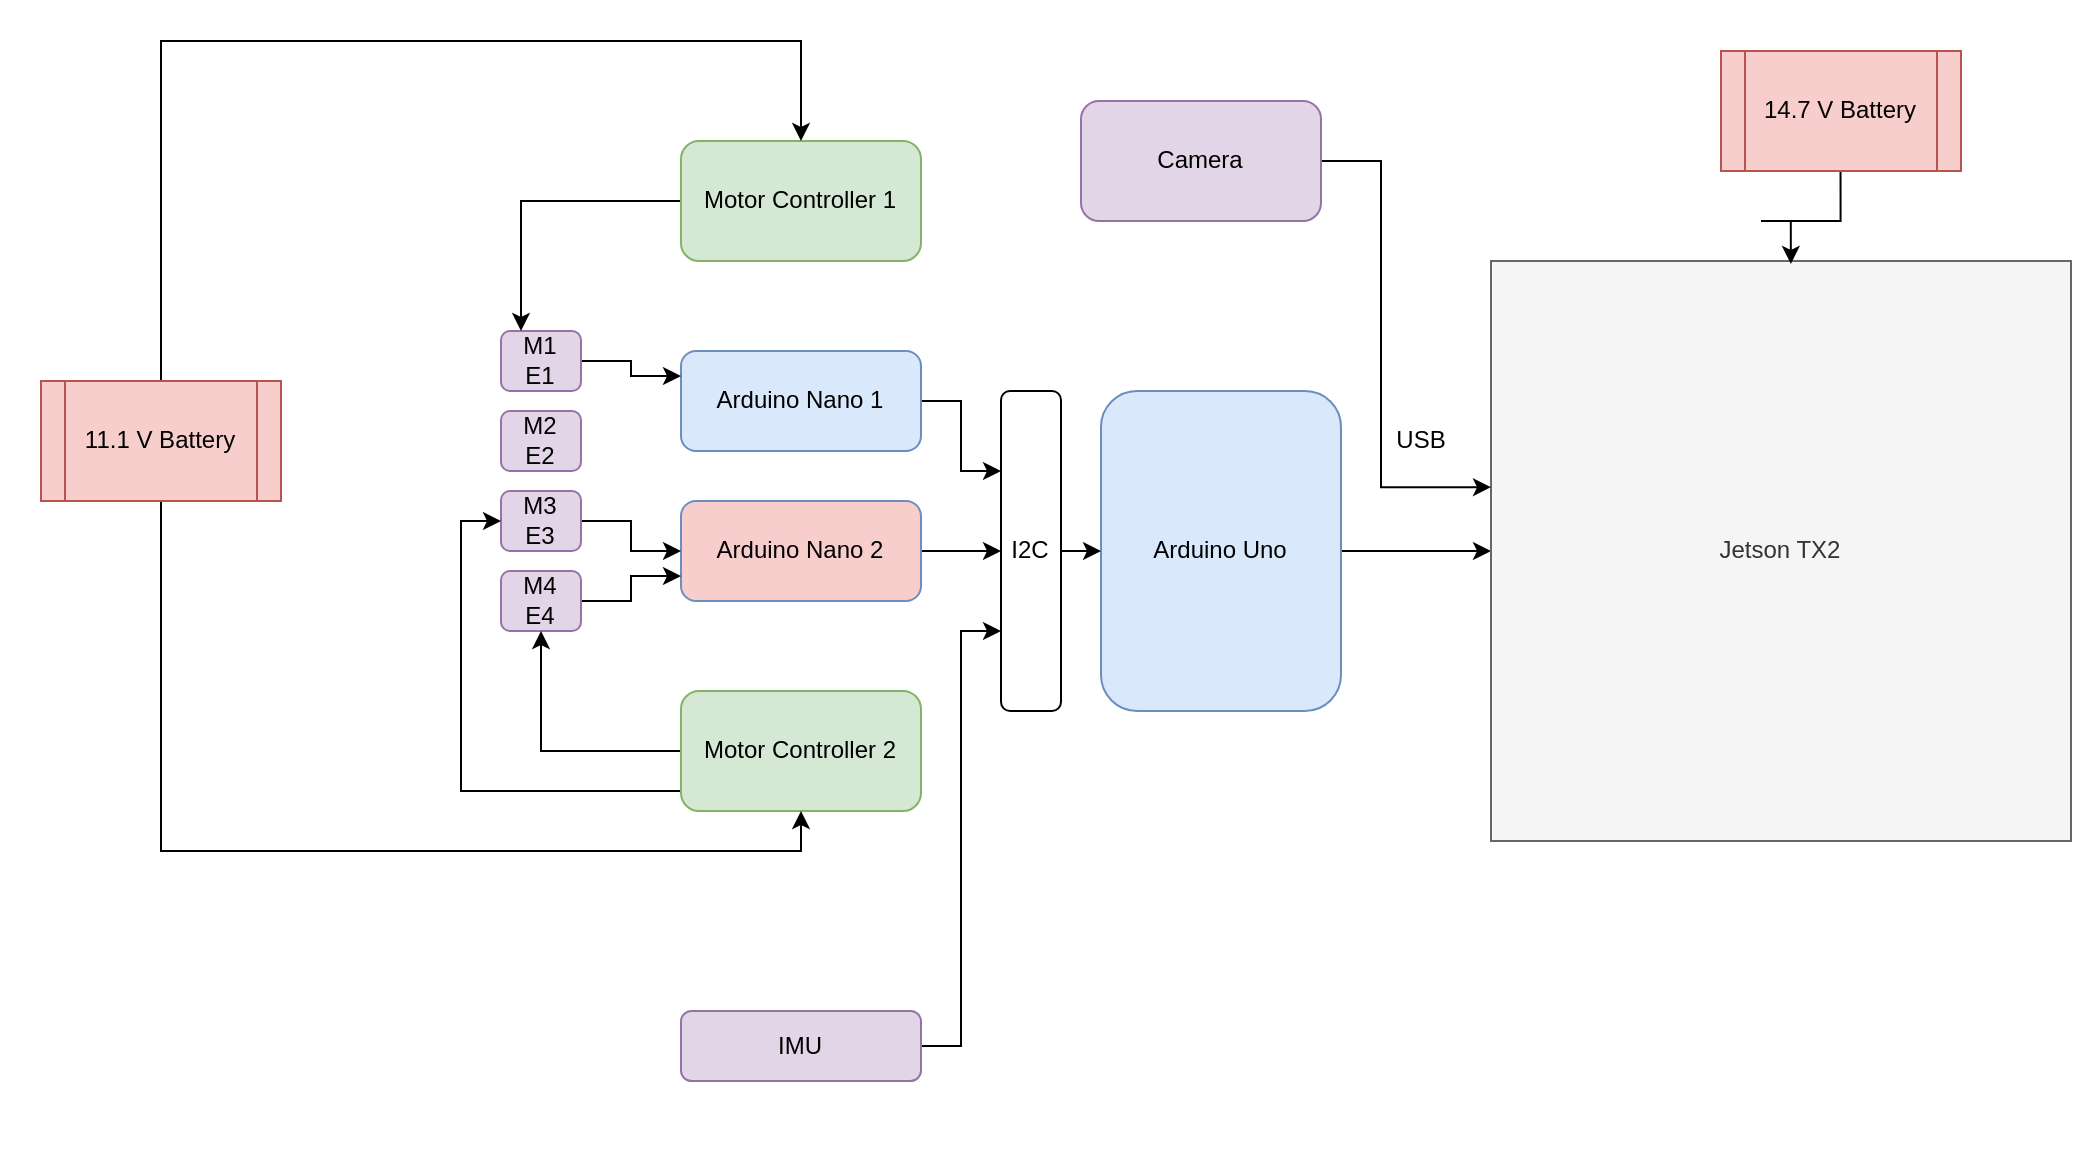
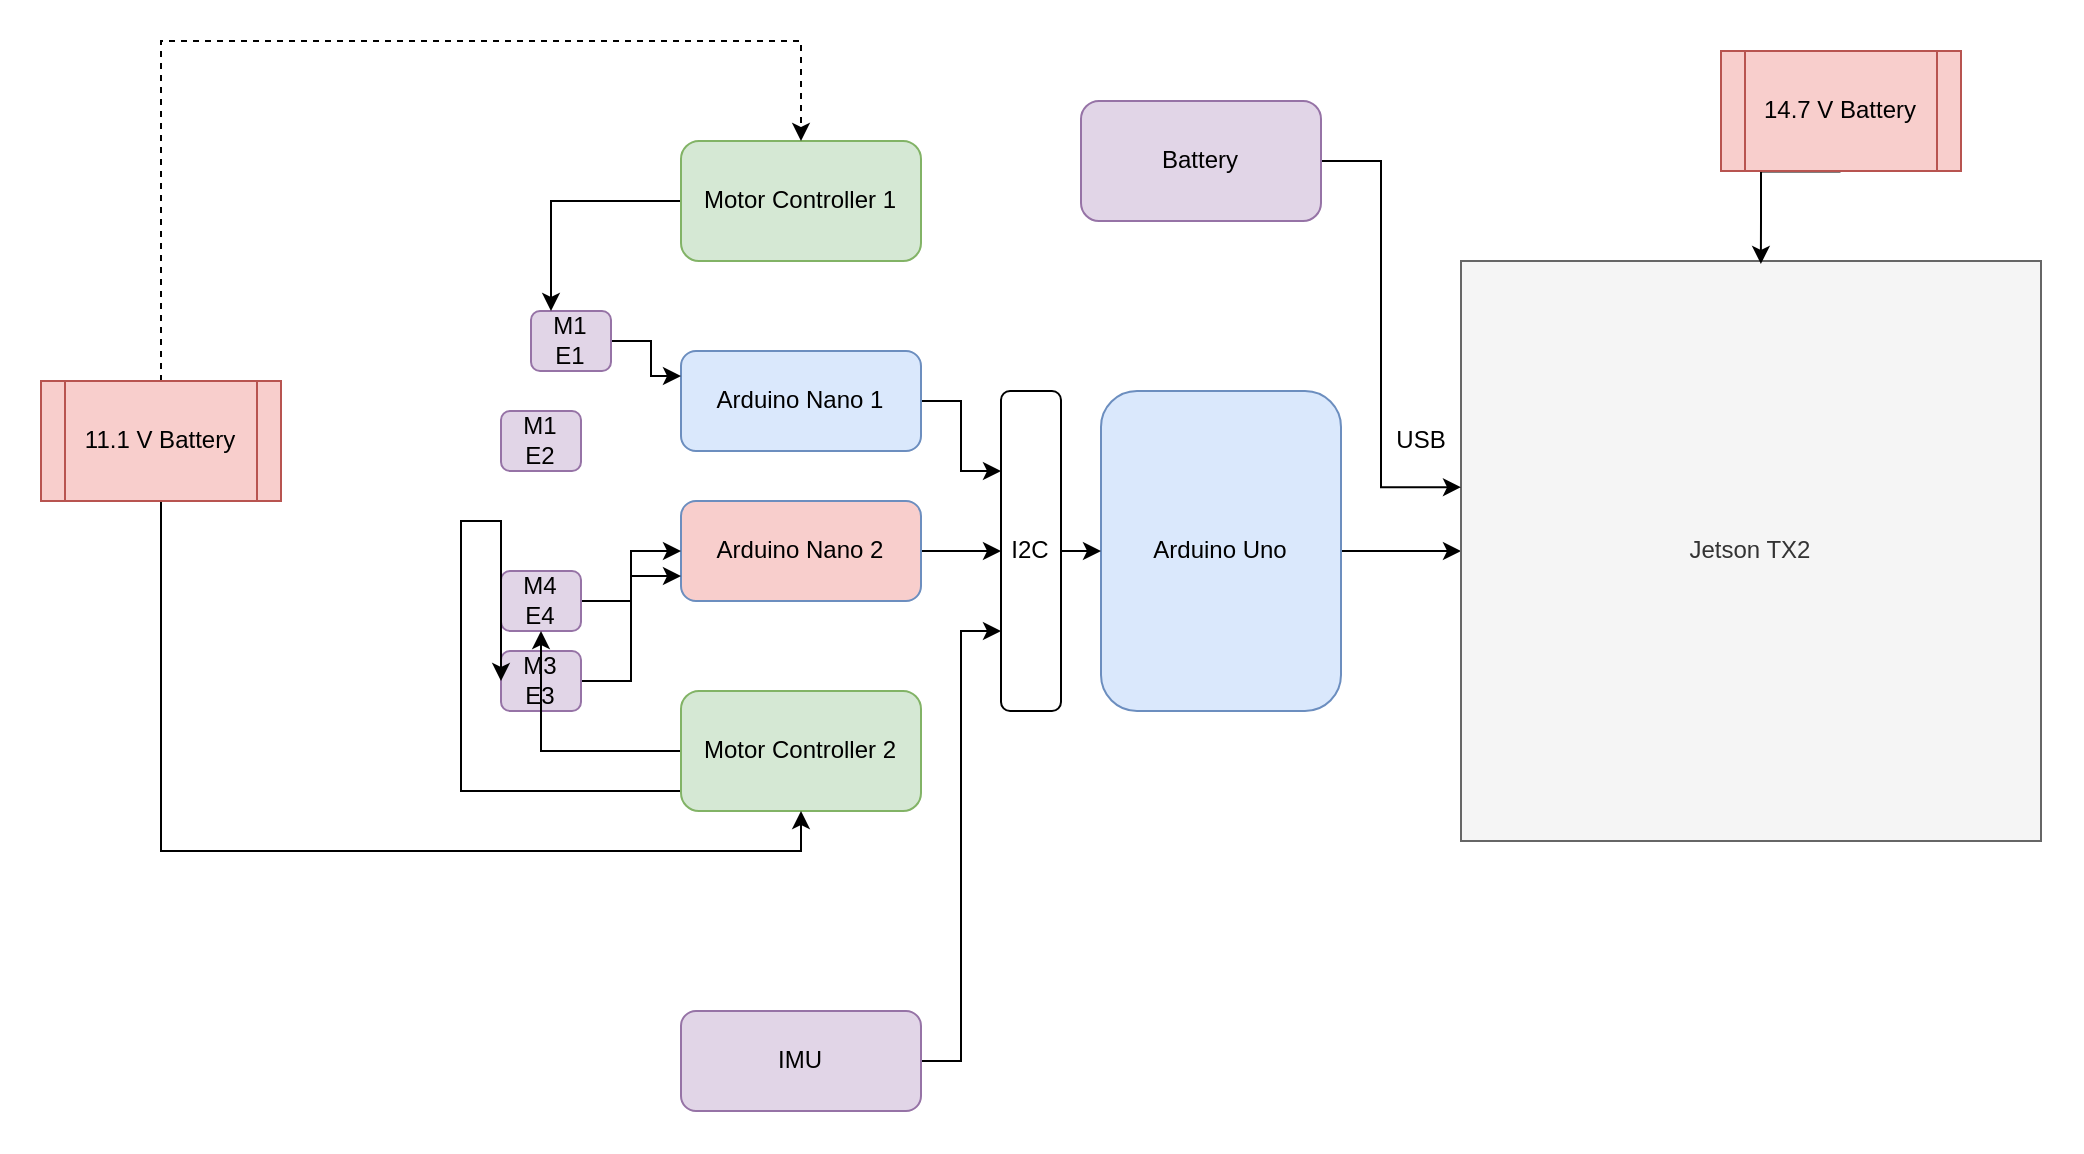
(357, 41) -> (357, 41)
(1201, 161) -> (1201, 161)
(541, 361) -> (571, 341)
(541, 441) -> (541, 441)
(541, 521) -> (541, 681)
(1781, 551) -> (1751, 551)
(801, 1046) -> (801, 1061)
